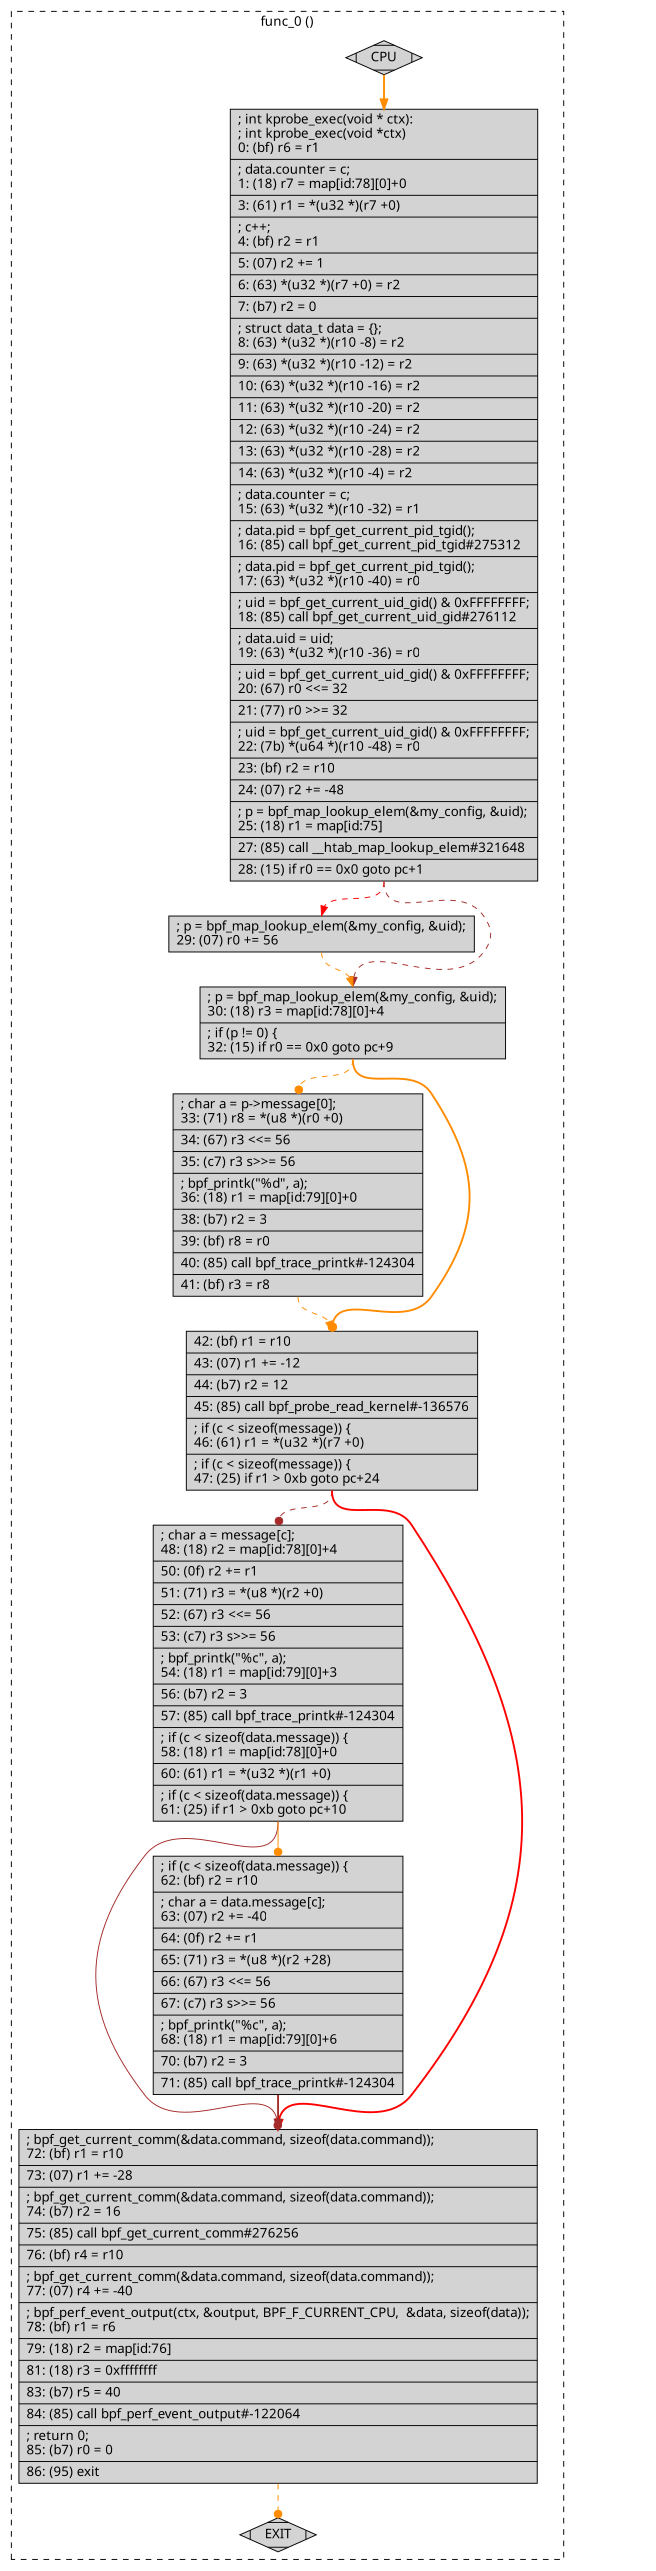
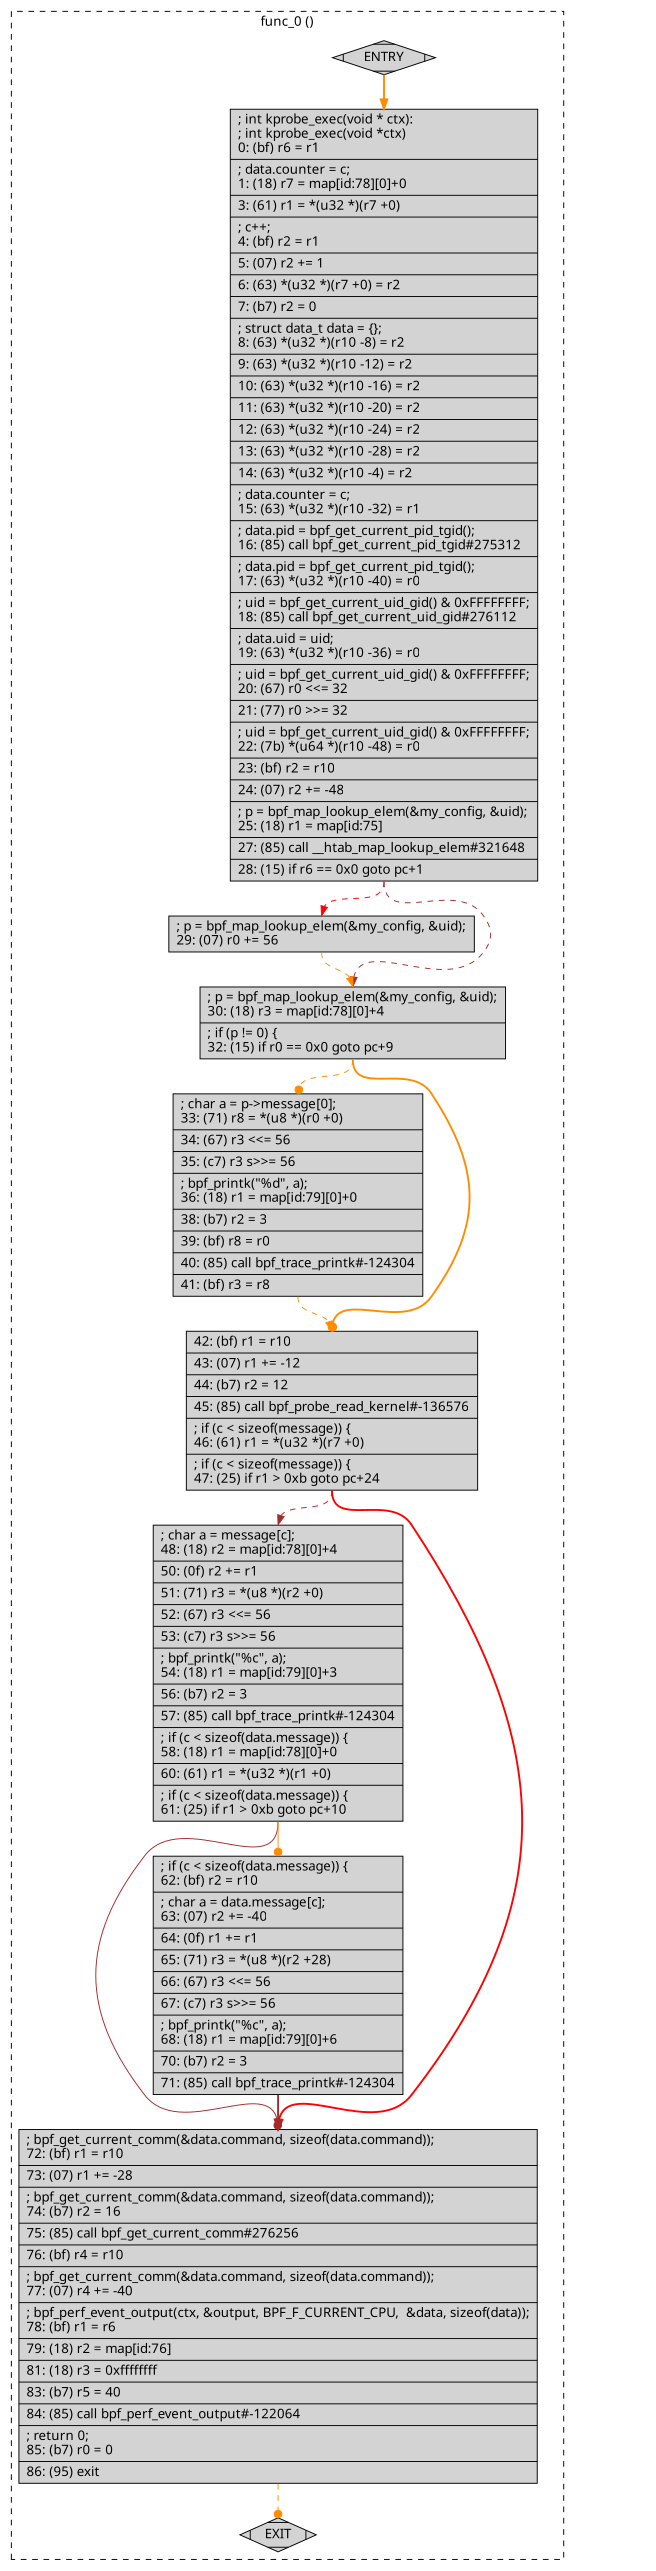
(384, 58) -> (384, 58)
(331, 870) -> (331, 870)
(309, 1507) -> (310, 1507)
(210, 1938) -> (210, 1938)
